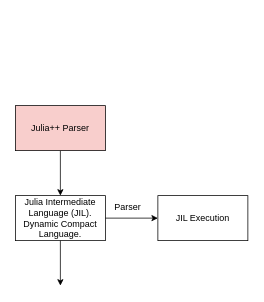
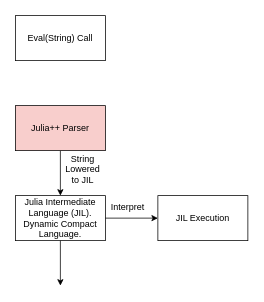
none -> (60, 38)
none -> (83, 169)
(128, 207) -> (128, 207)
